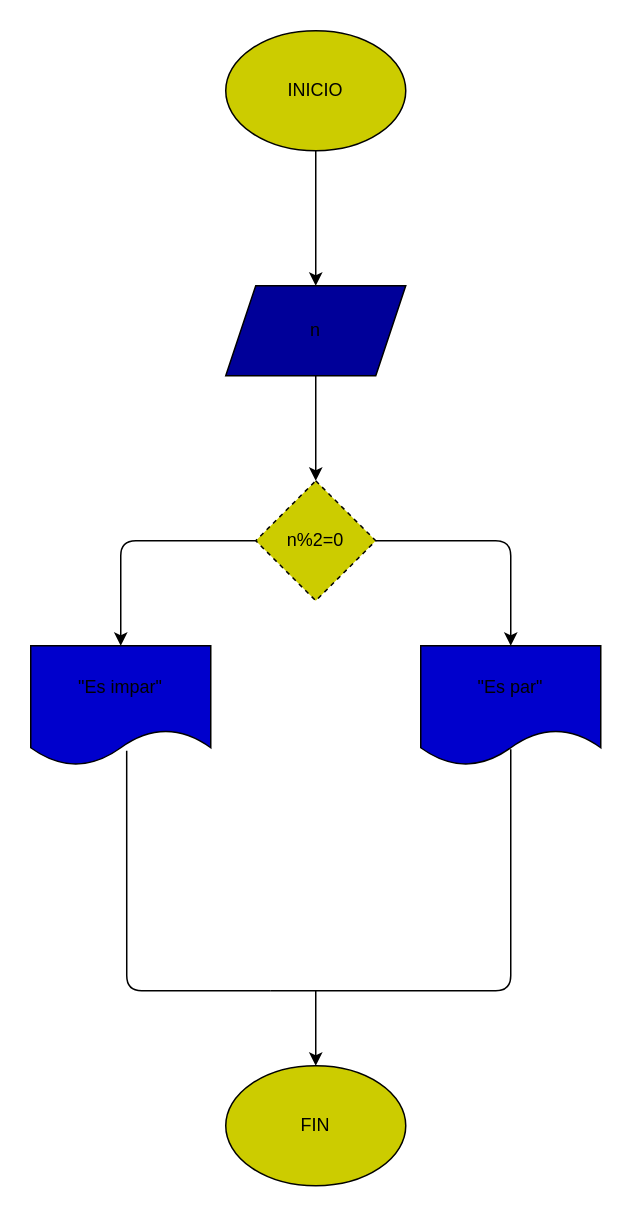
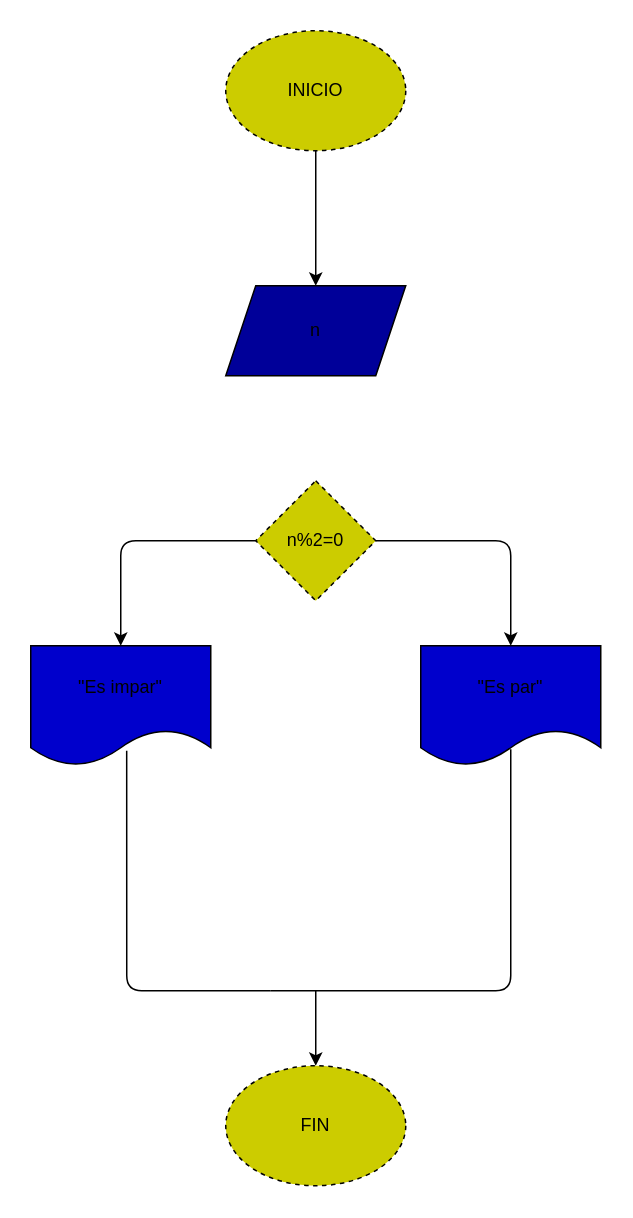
(316, 91) -> (316, 91)
(316, 423) -> none
(316, 1126) -> (316, 1126)
